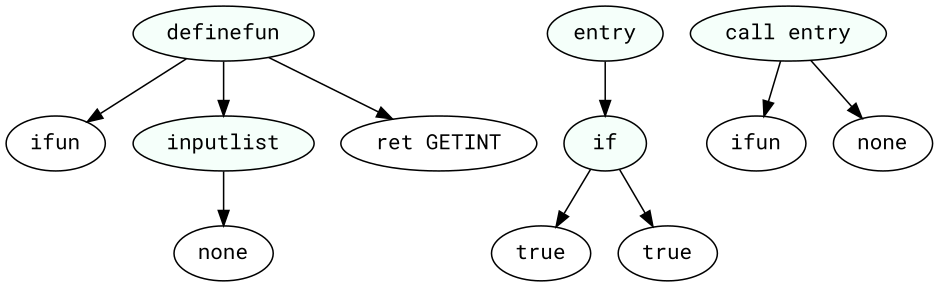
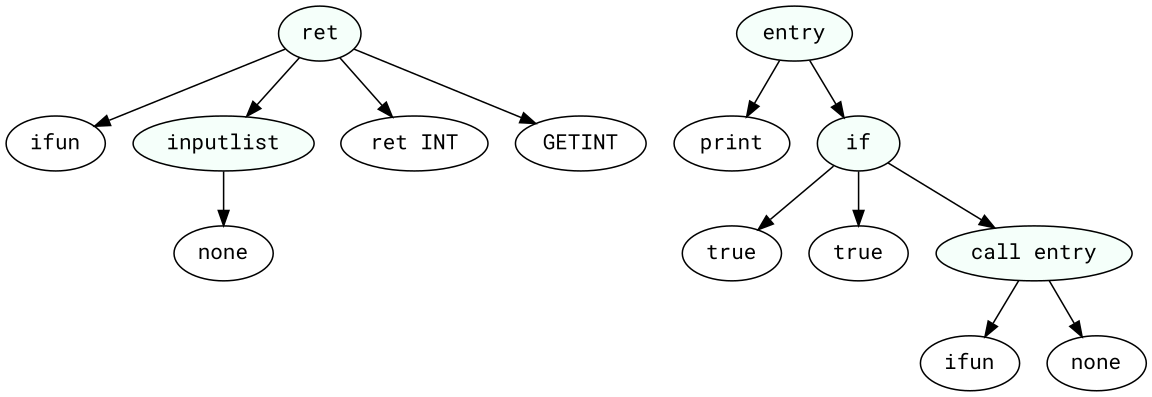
(224, 34) -> (320, 34)
(439, 143) -> (414, 143)
none -> (581, 143)
none -> (732, 143)
none -> (935, 191)
